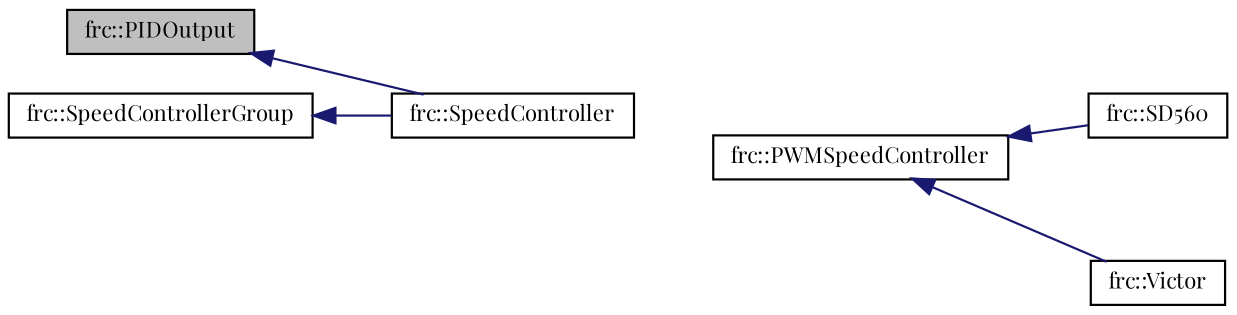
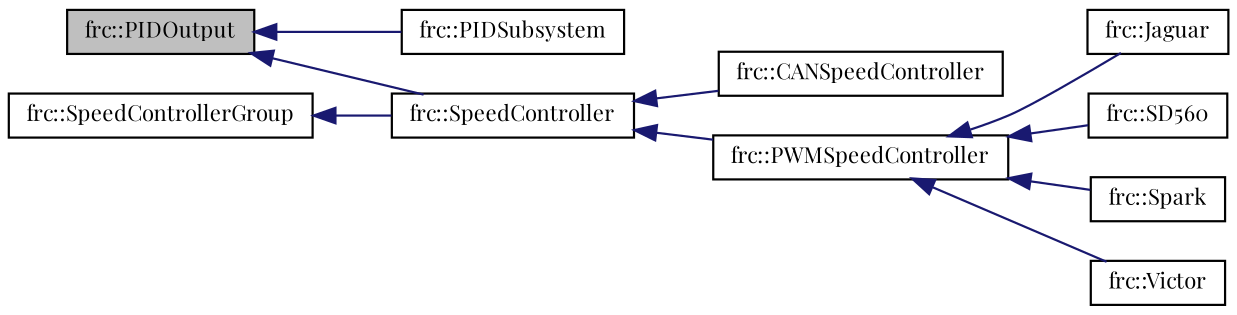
none -> (513, 32)
none -> (1158, 32)
none -> (861, 74)
none -> (685, 136)
none -> (1158, 199)
